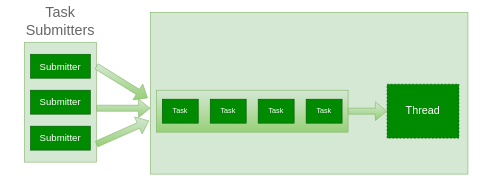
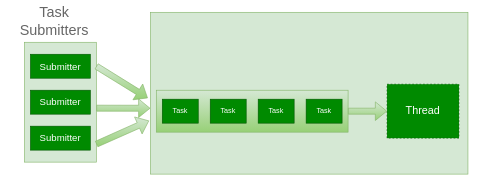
(60, 21) -> (54, 21)
